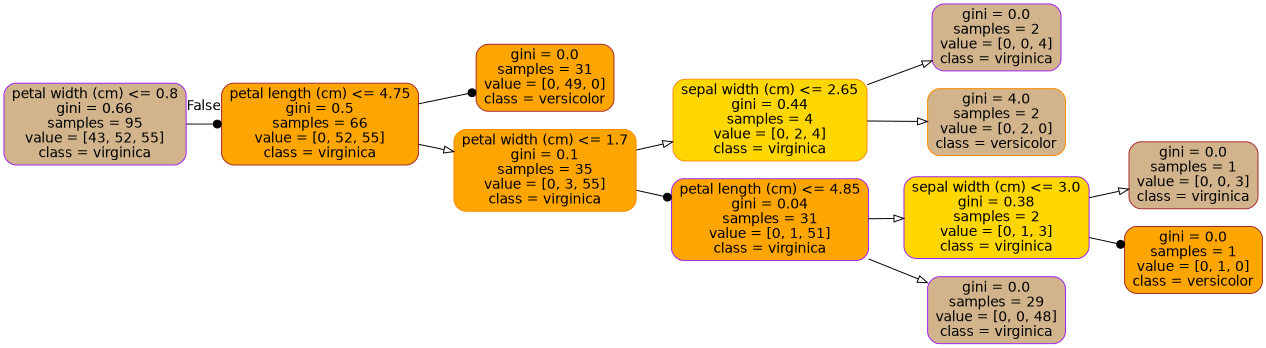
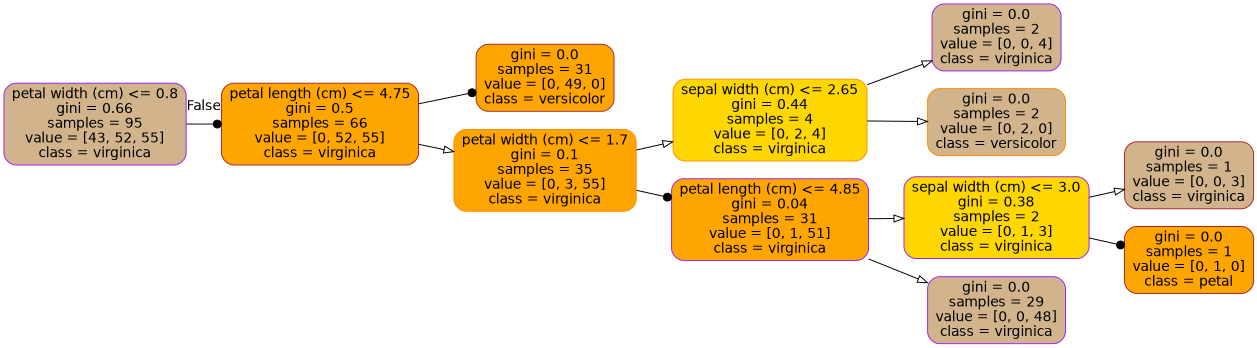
(997, 122) -> (997, 122)
(1193, 260) -> (1189, 260)
